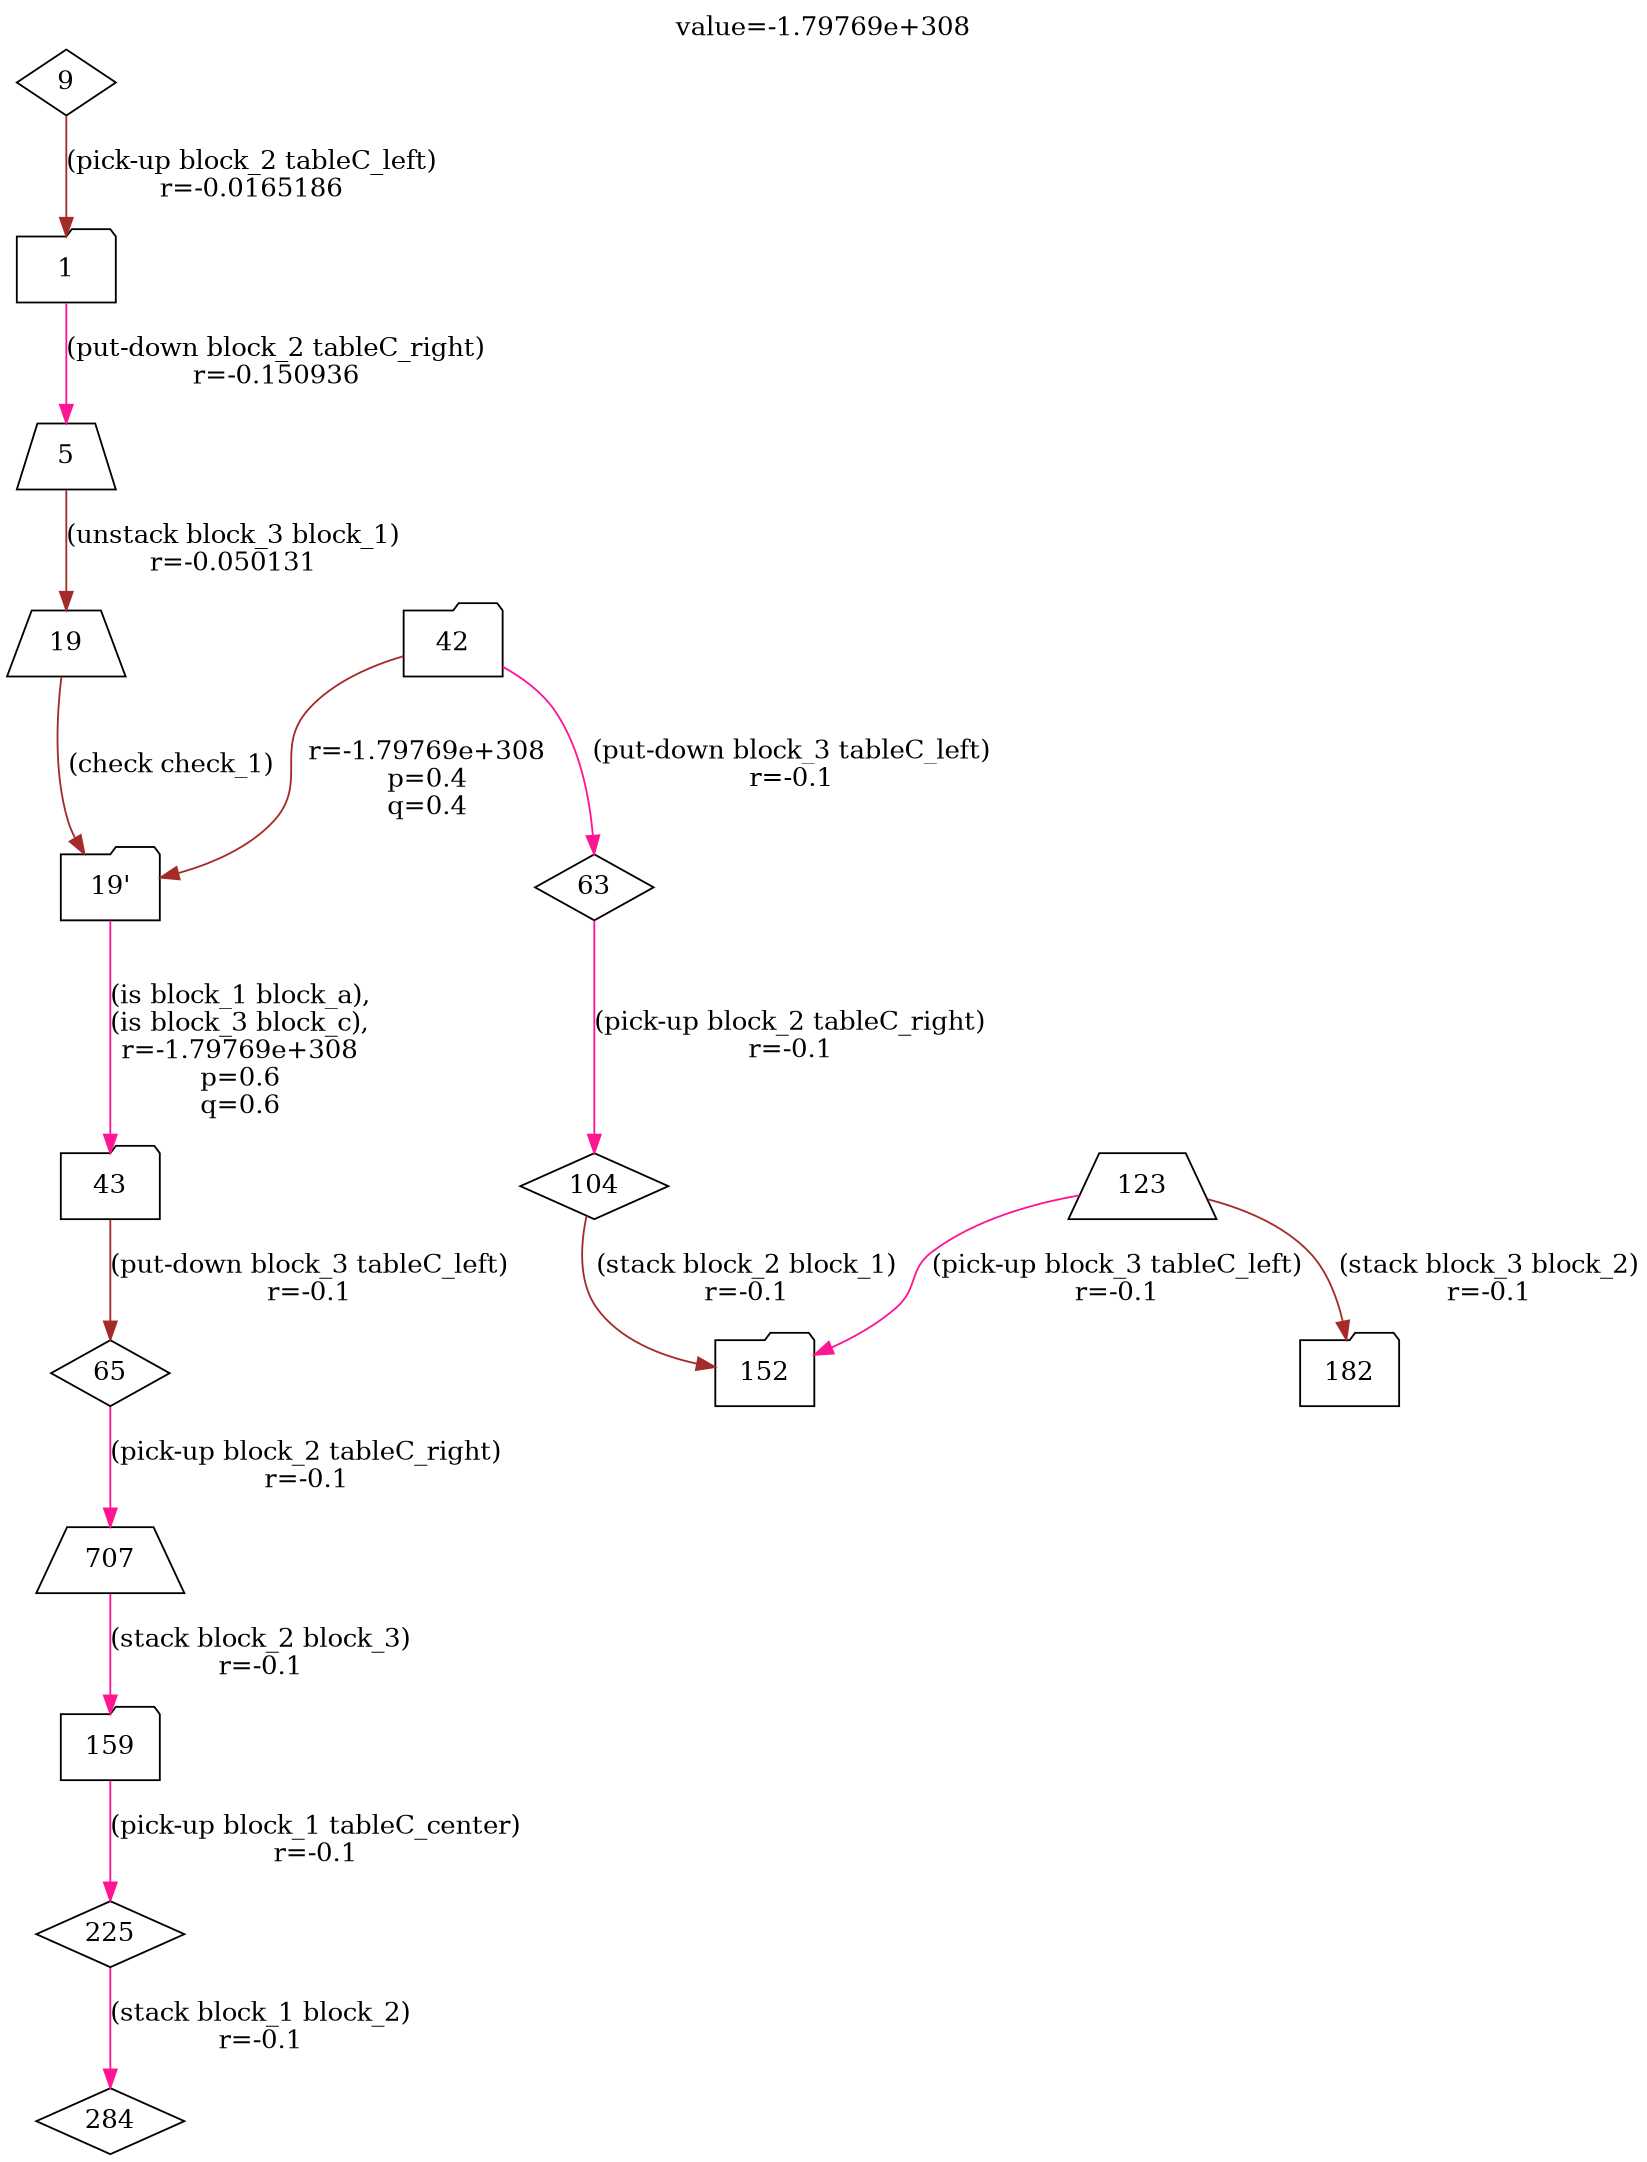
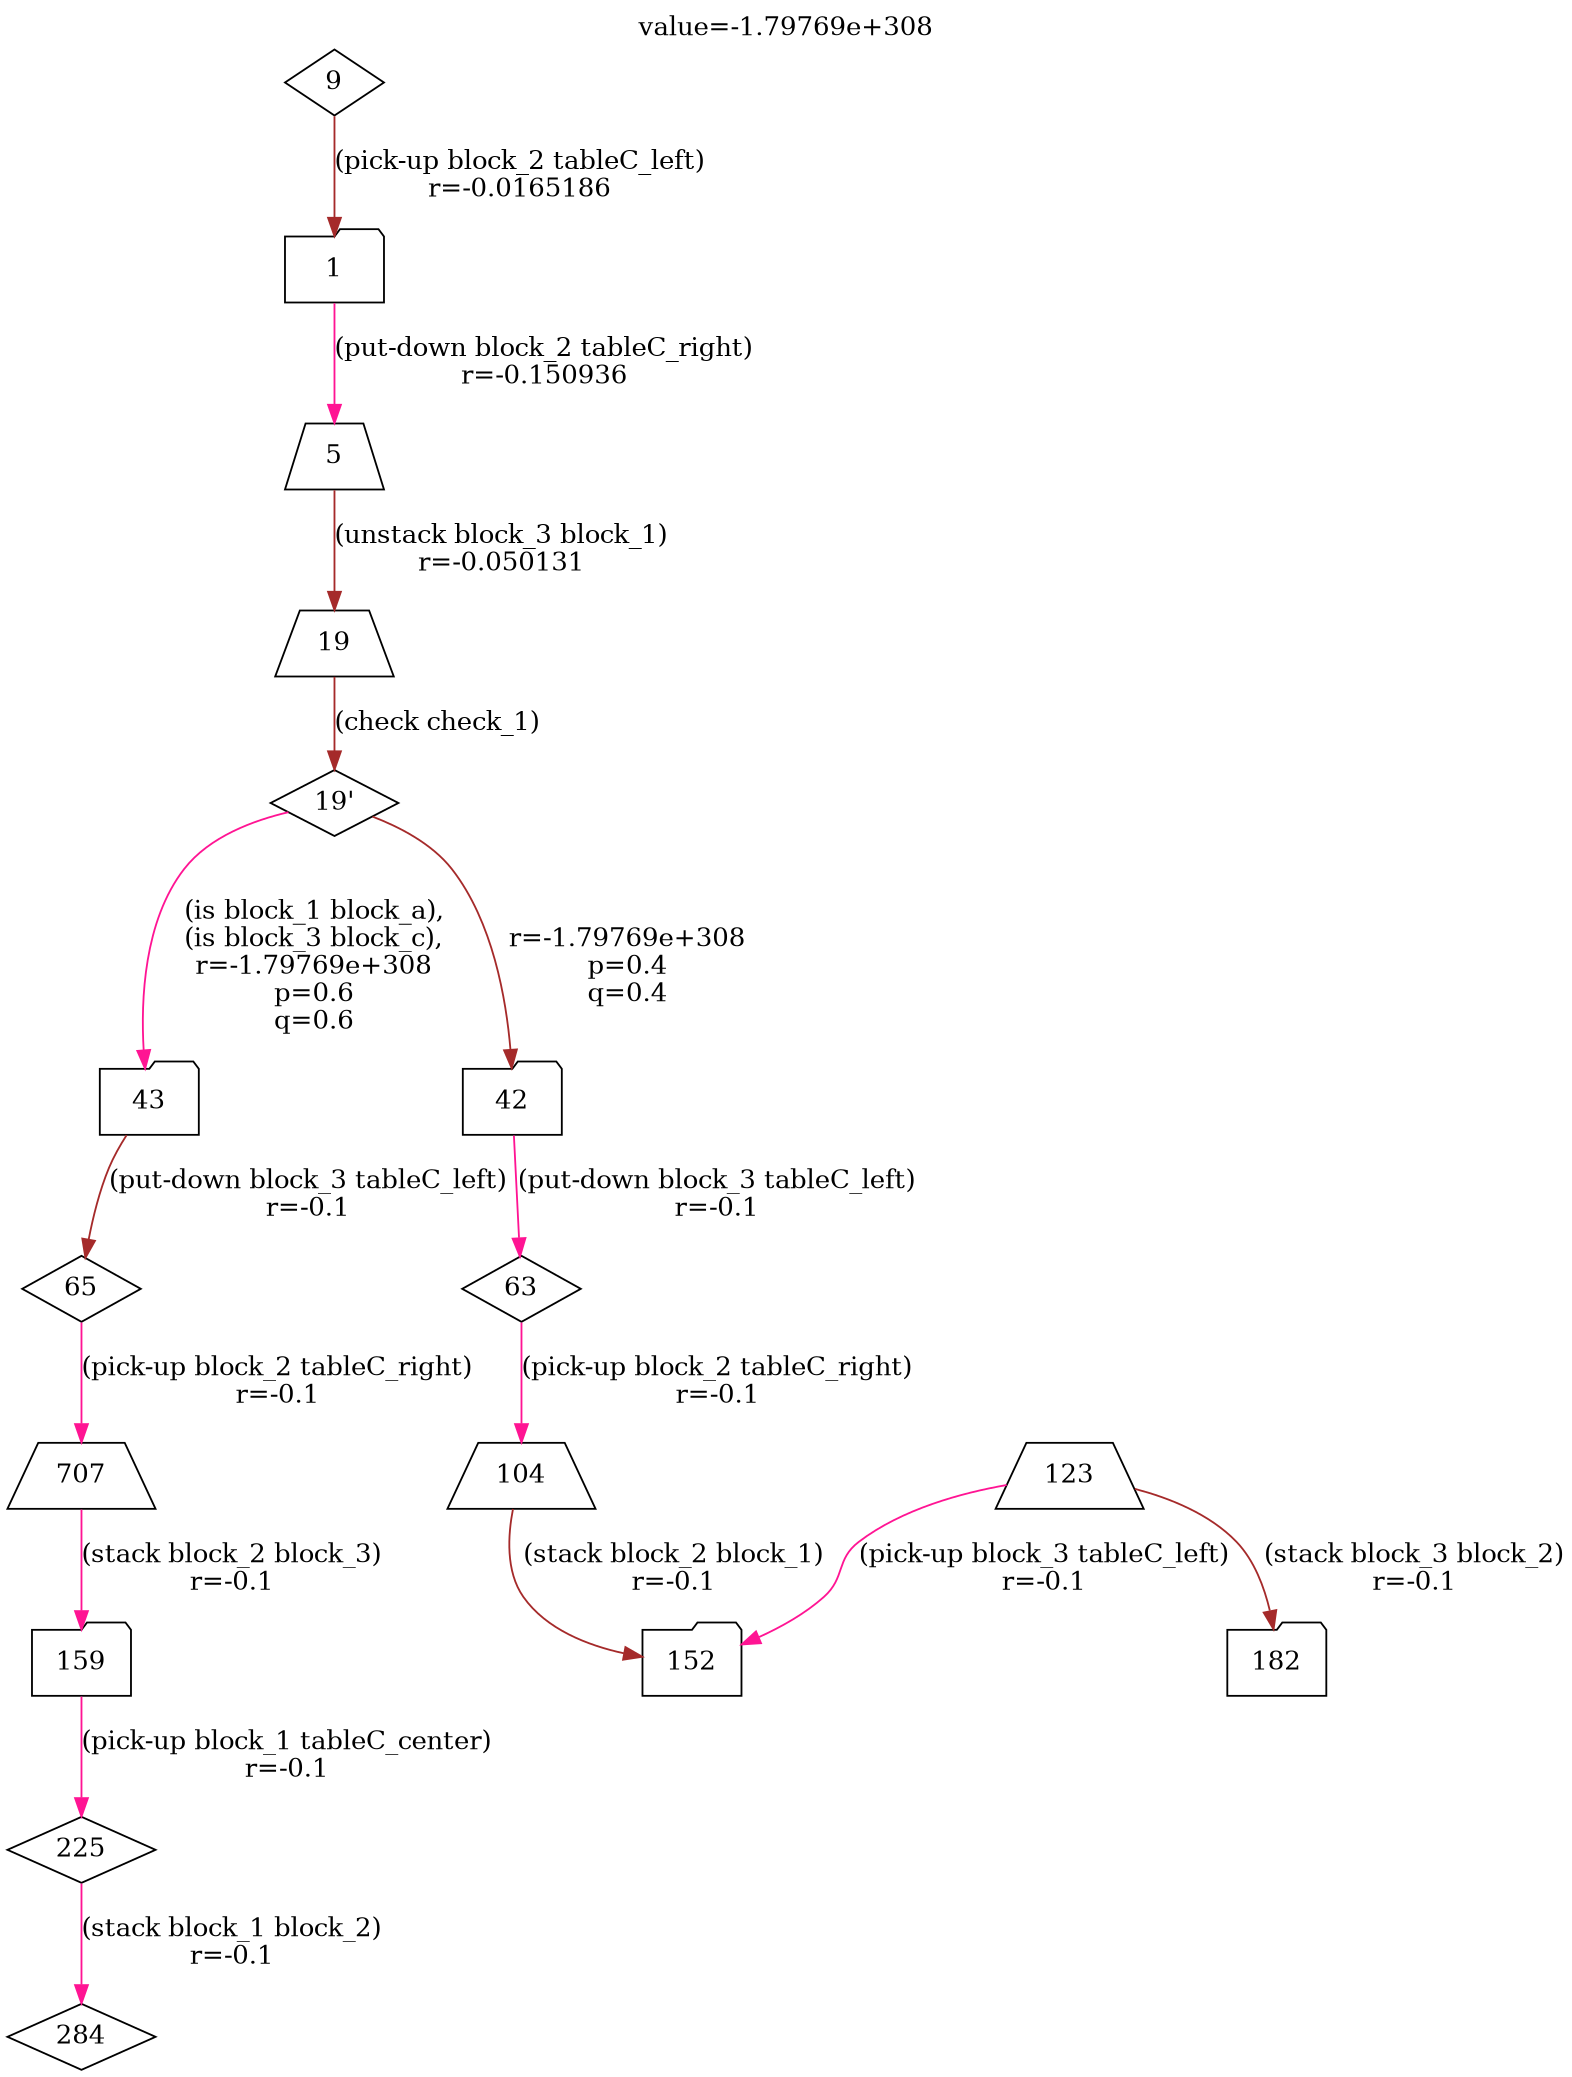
(291, 765) -> (477, 910)
(110, 887) -> (334, 803)
(594, 1186) -> (521, 1476)
